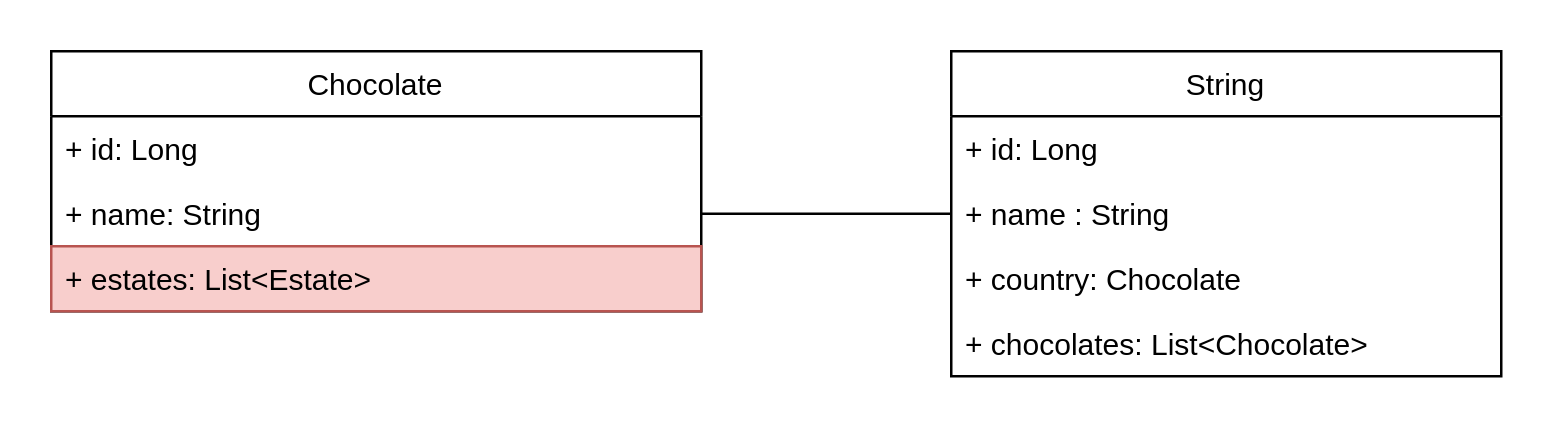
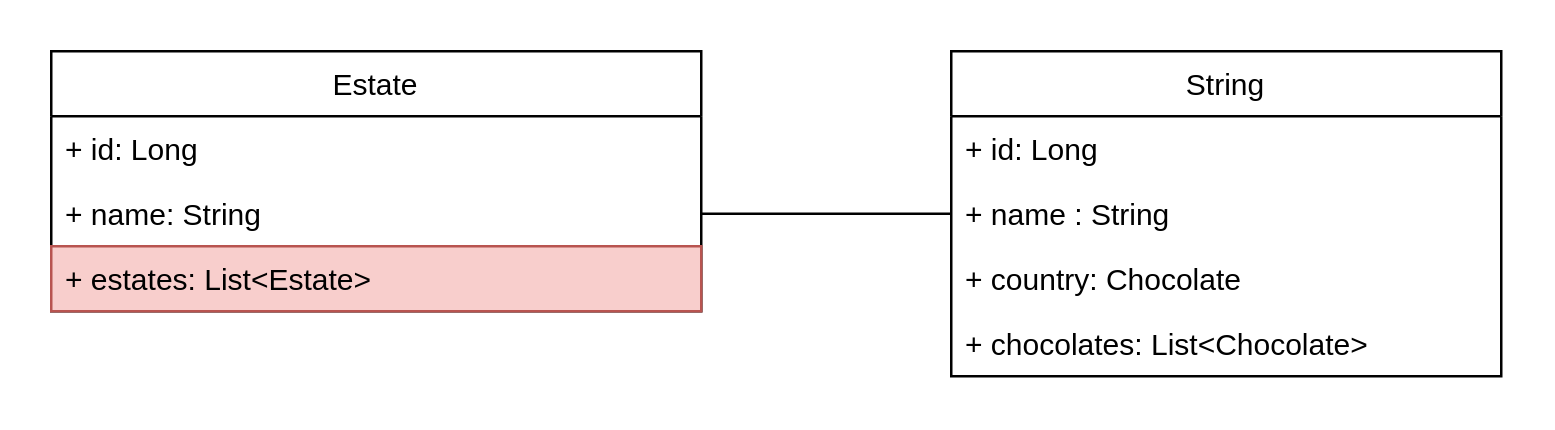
(375, 85) -> (375, 85)
